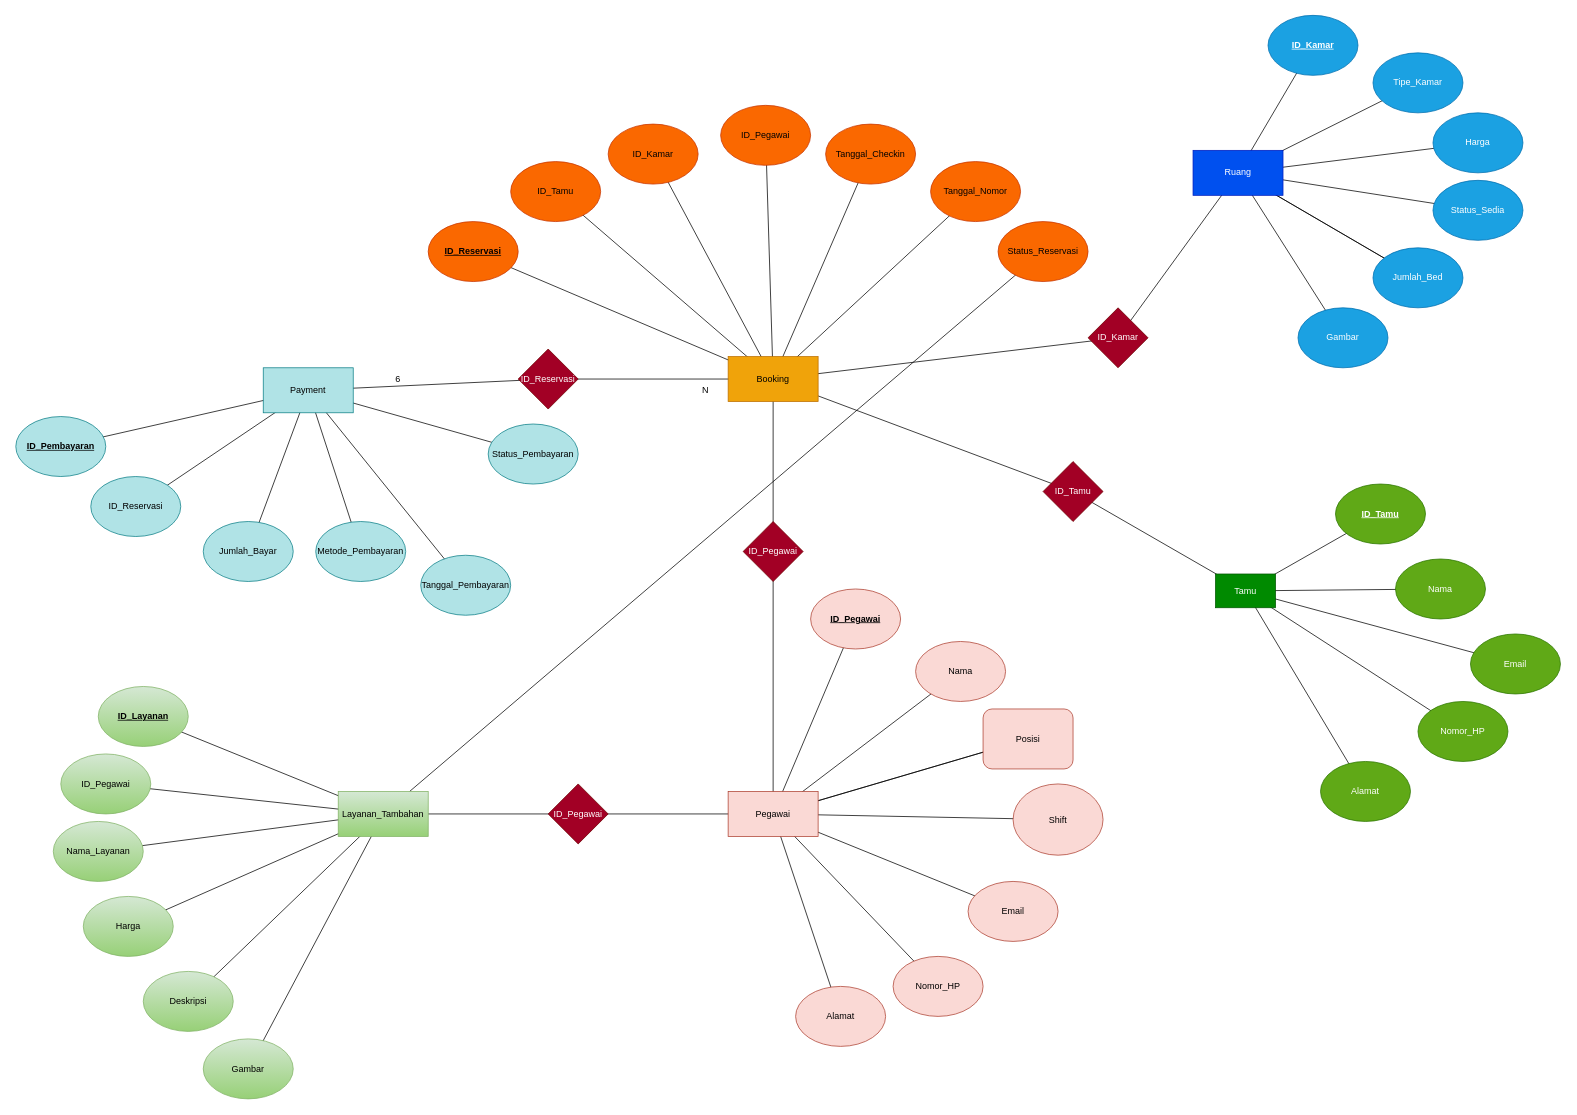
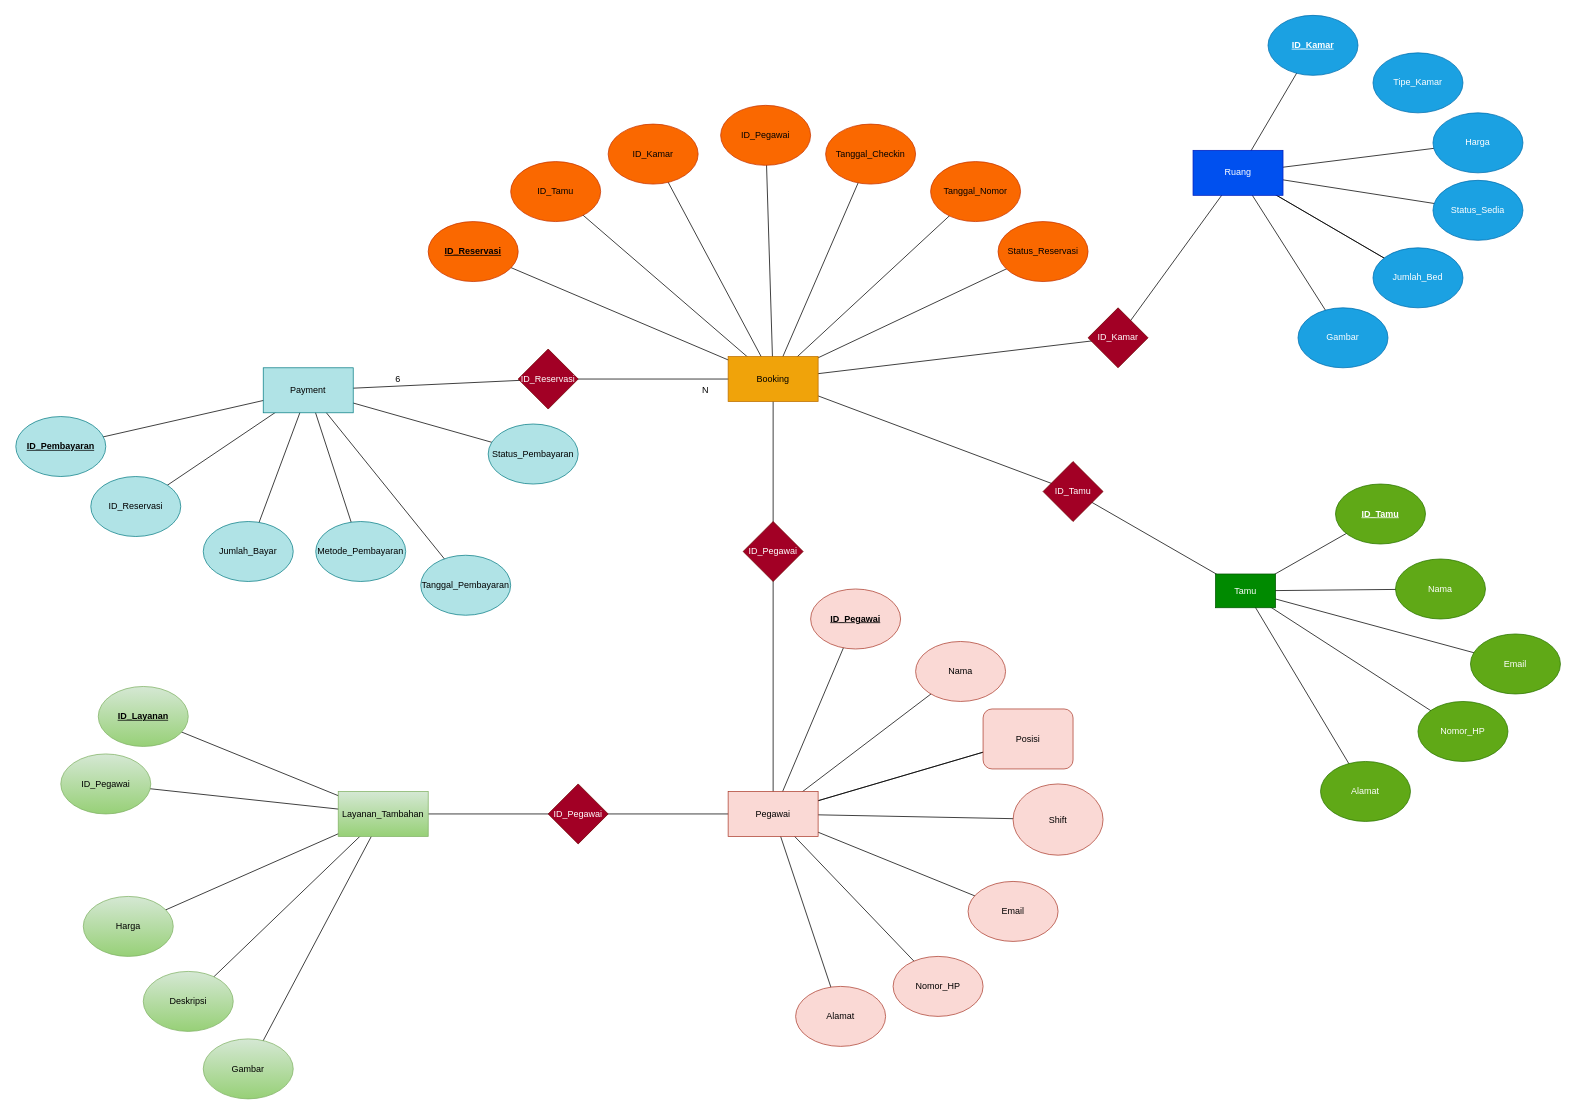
(1333, 125) -> none
(713, 533) -> (912, 313)
(239, 833) -> none
(98, 852) -> none
